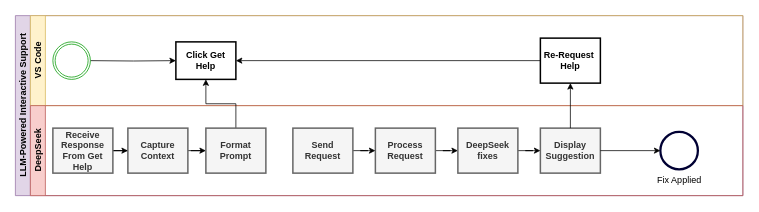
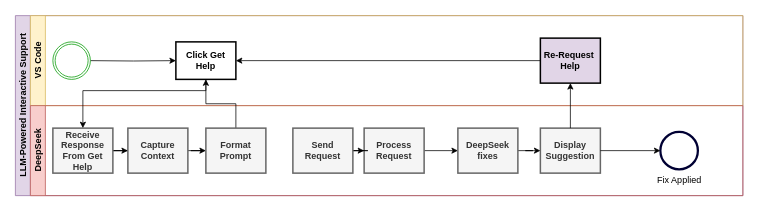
(570, 60) -> (570, 60)
none -> (142, 90)
(405, 150) -> (394, 150)
